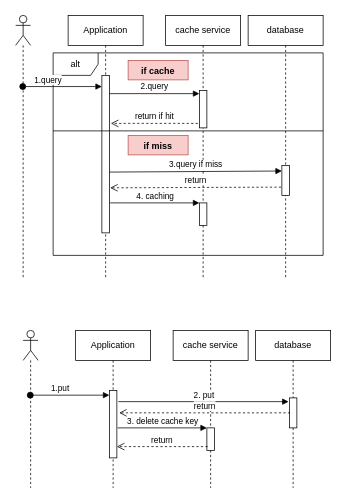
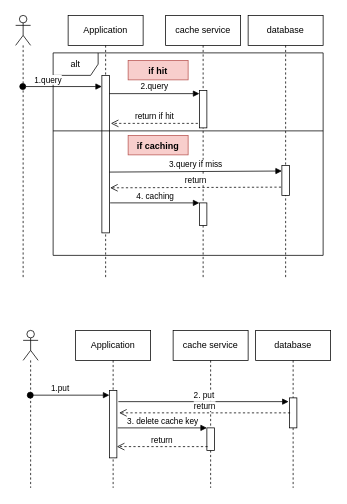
(158, 71) -> (158, 71)
(158, 146) -> (158, 146)
